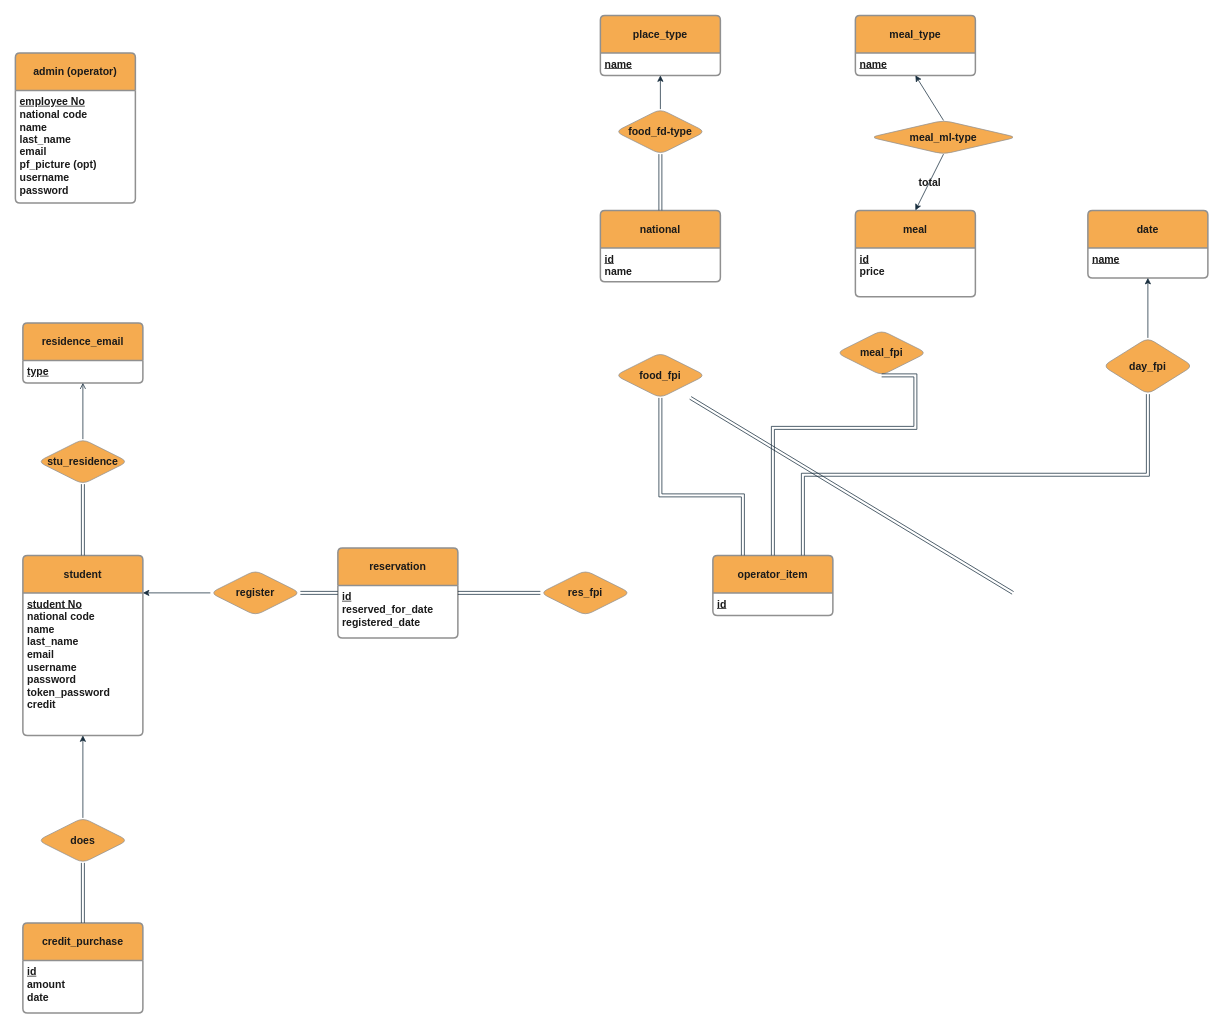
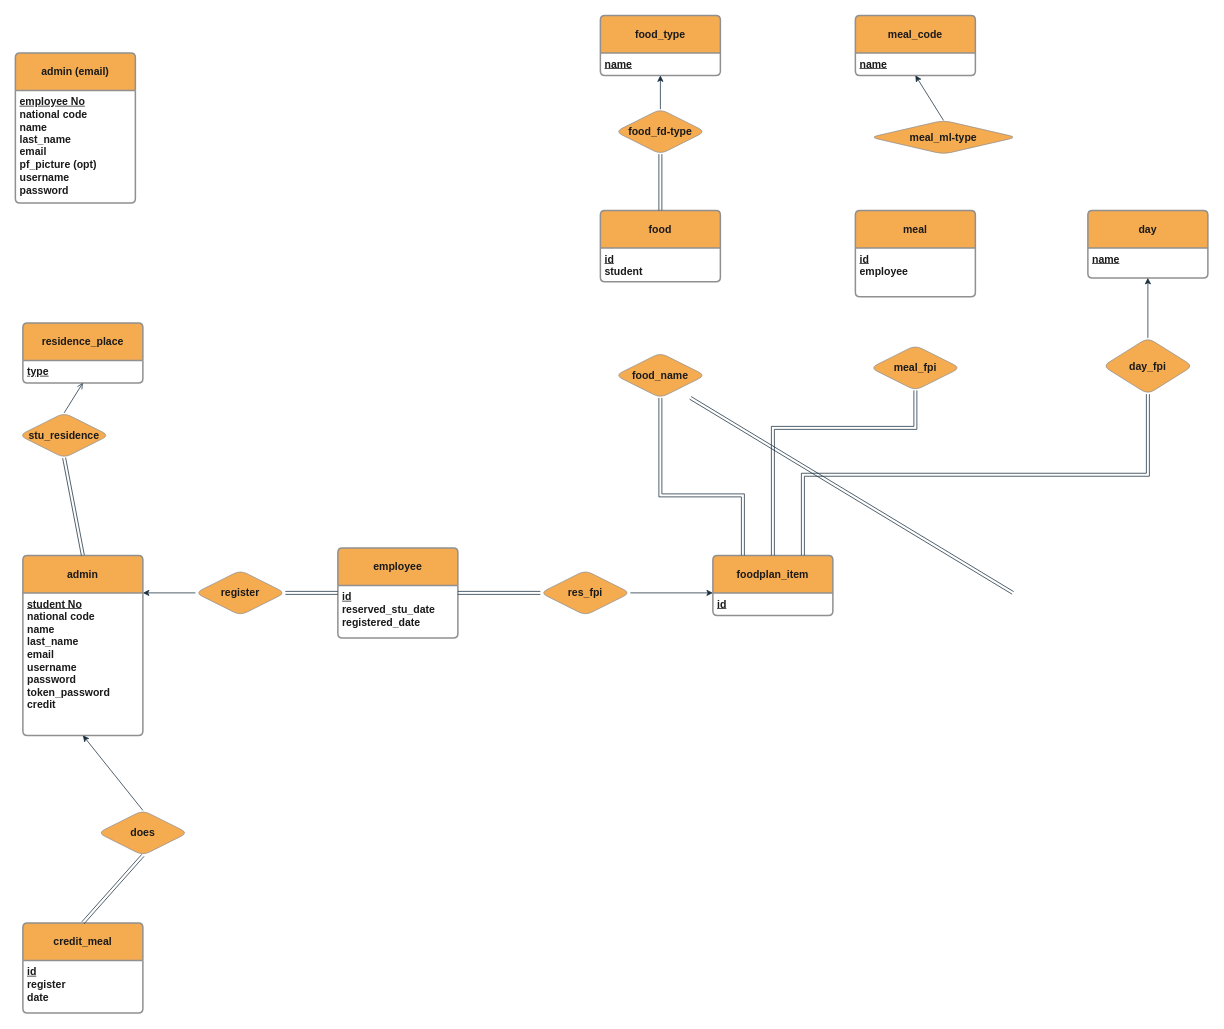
(660, 34) -> (660, 34)
(915, 34) -> (915, 34)
(75, 72) -> (75, 72)
(931, 180) -> none
(660, 229) -> (660, 229)
(1148, 229) -> (1148, 229)
(617, 266) -> (625, 266)
(873, 266) -> (882, 266)
(83, 342) -> (83, 342)
(882, 353) -> (915, 368)
(660, 375) -> (660, 375)
(83, 462) -> (64, 435)
(398, 567) -> (398, 567)
(83, 574) -> (83, 574)
(773, 574) -> (773, 574)
(255, 593) -> (240, 593)
none -> (706, 593)
(392, 610) -> (392, 610)
(83, 840) -> (143, 833)
(83, 942) -> (83, 942)
(45, 985) -> (50, 985)
